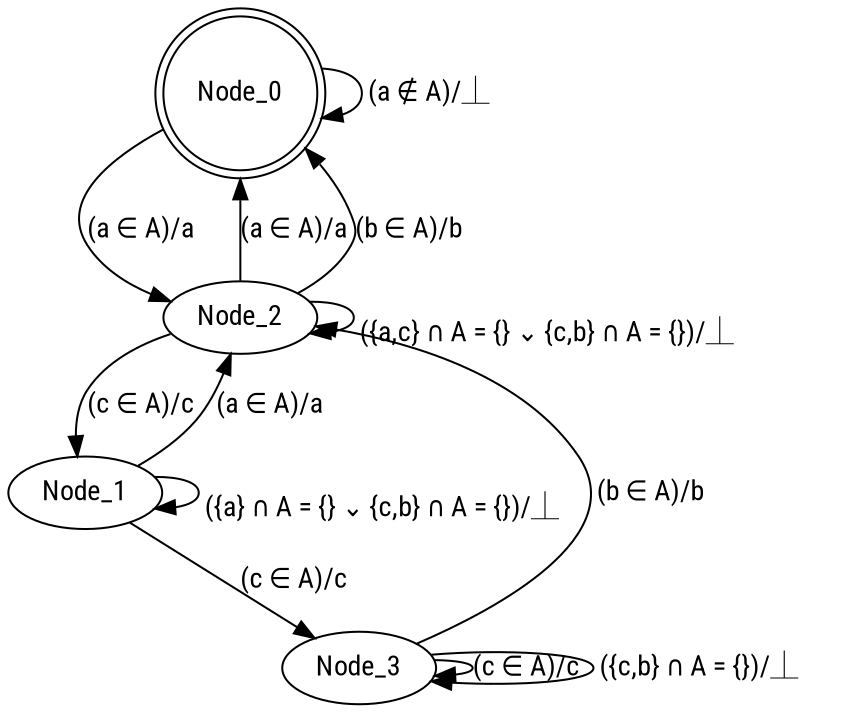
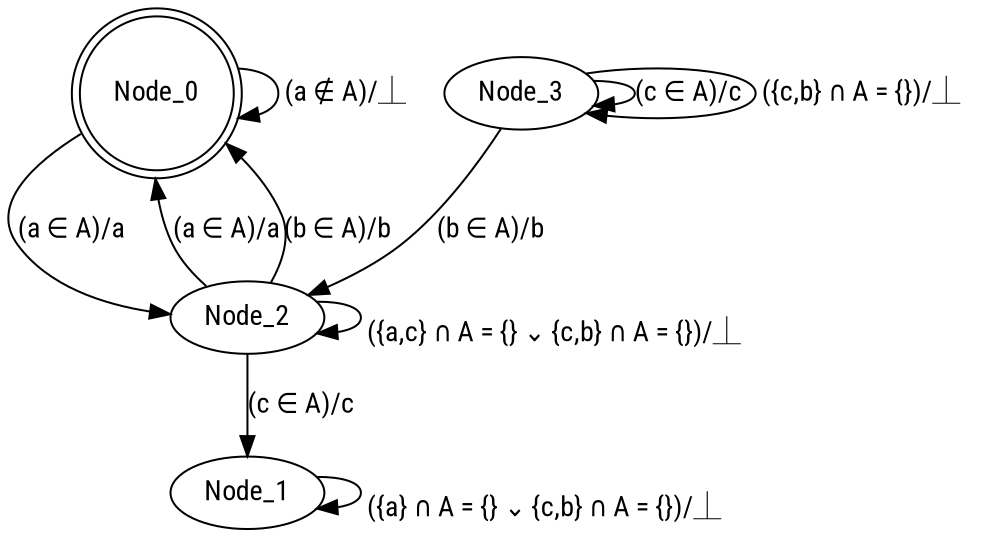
(190, 427) -> none
(214, 575) -> none
